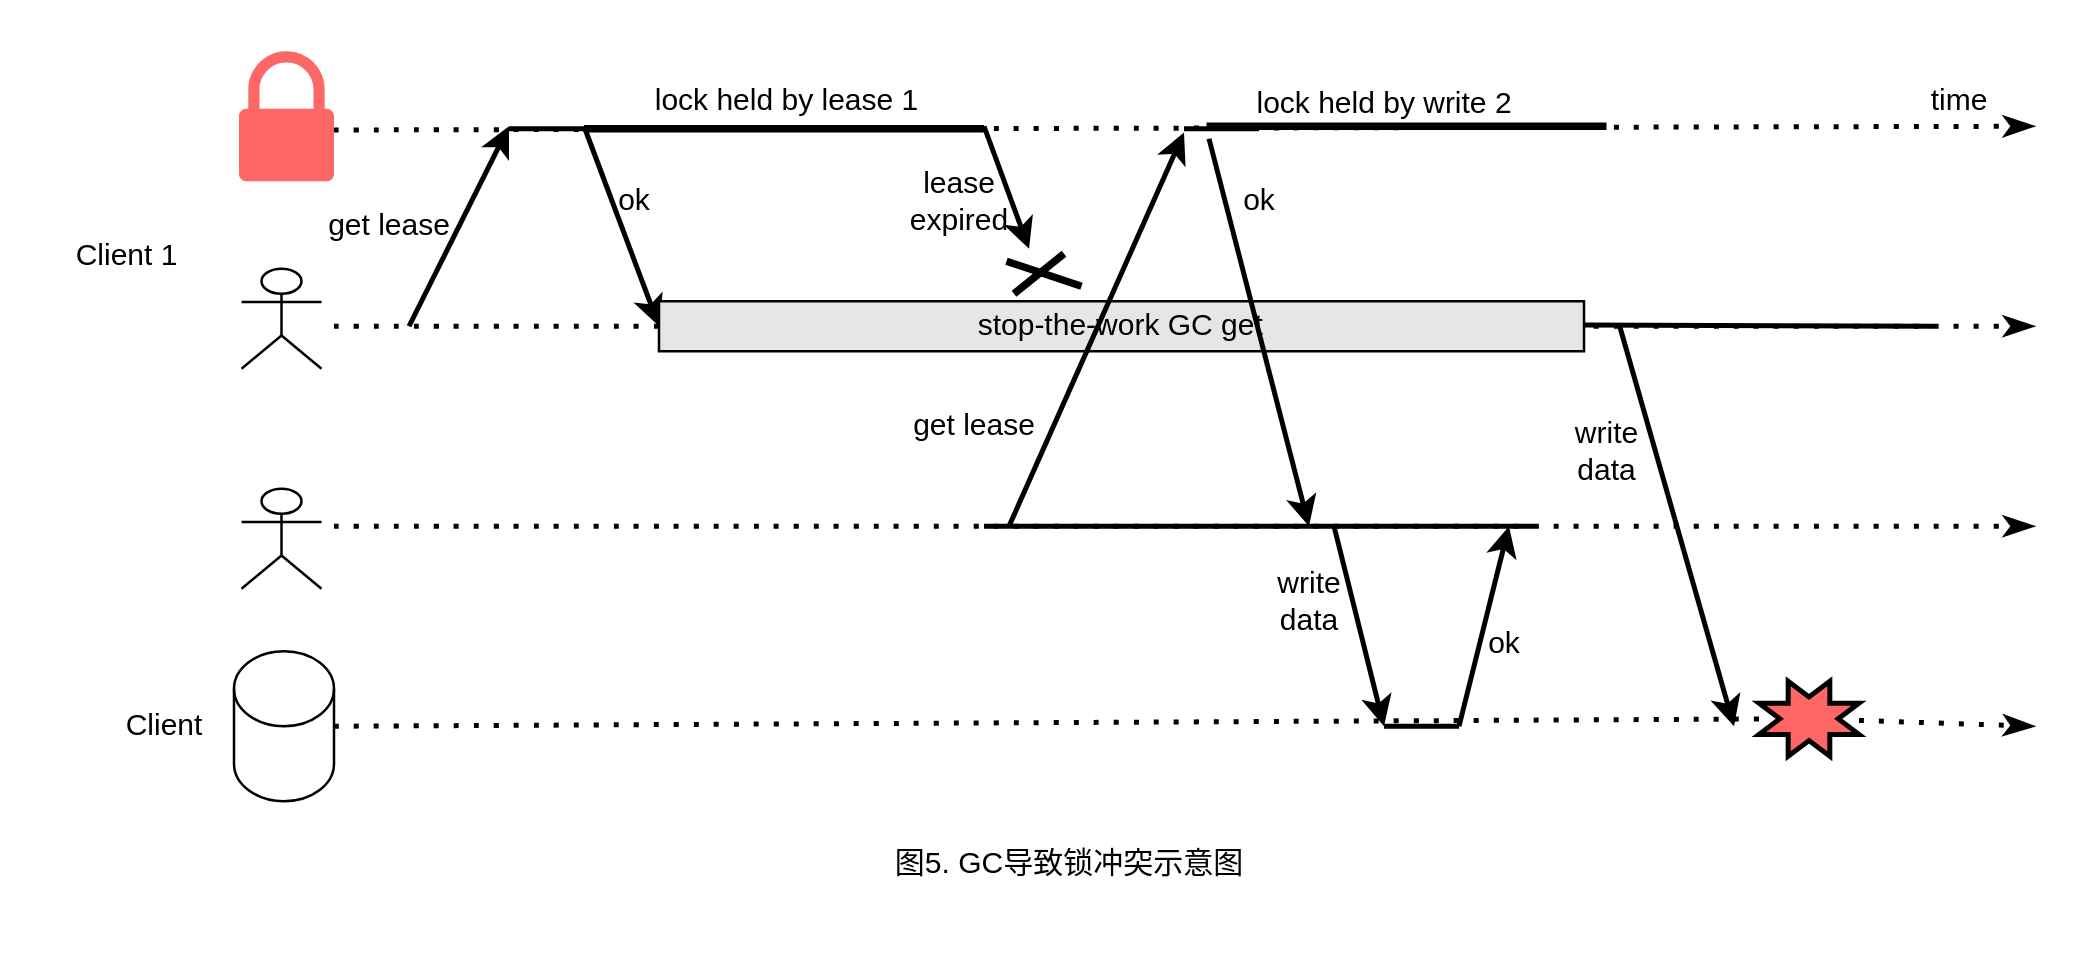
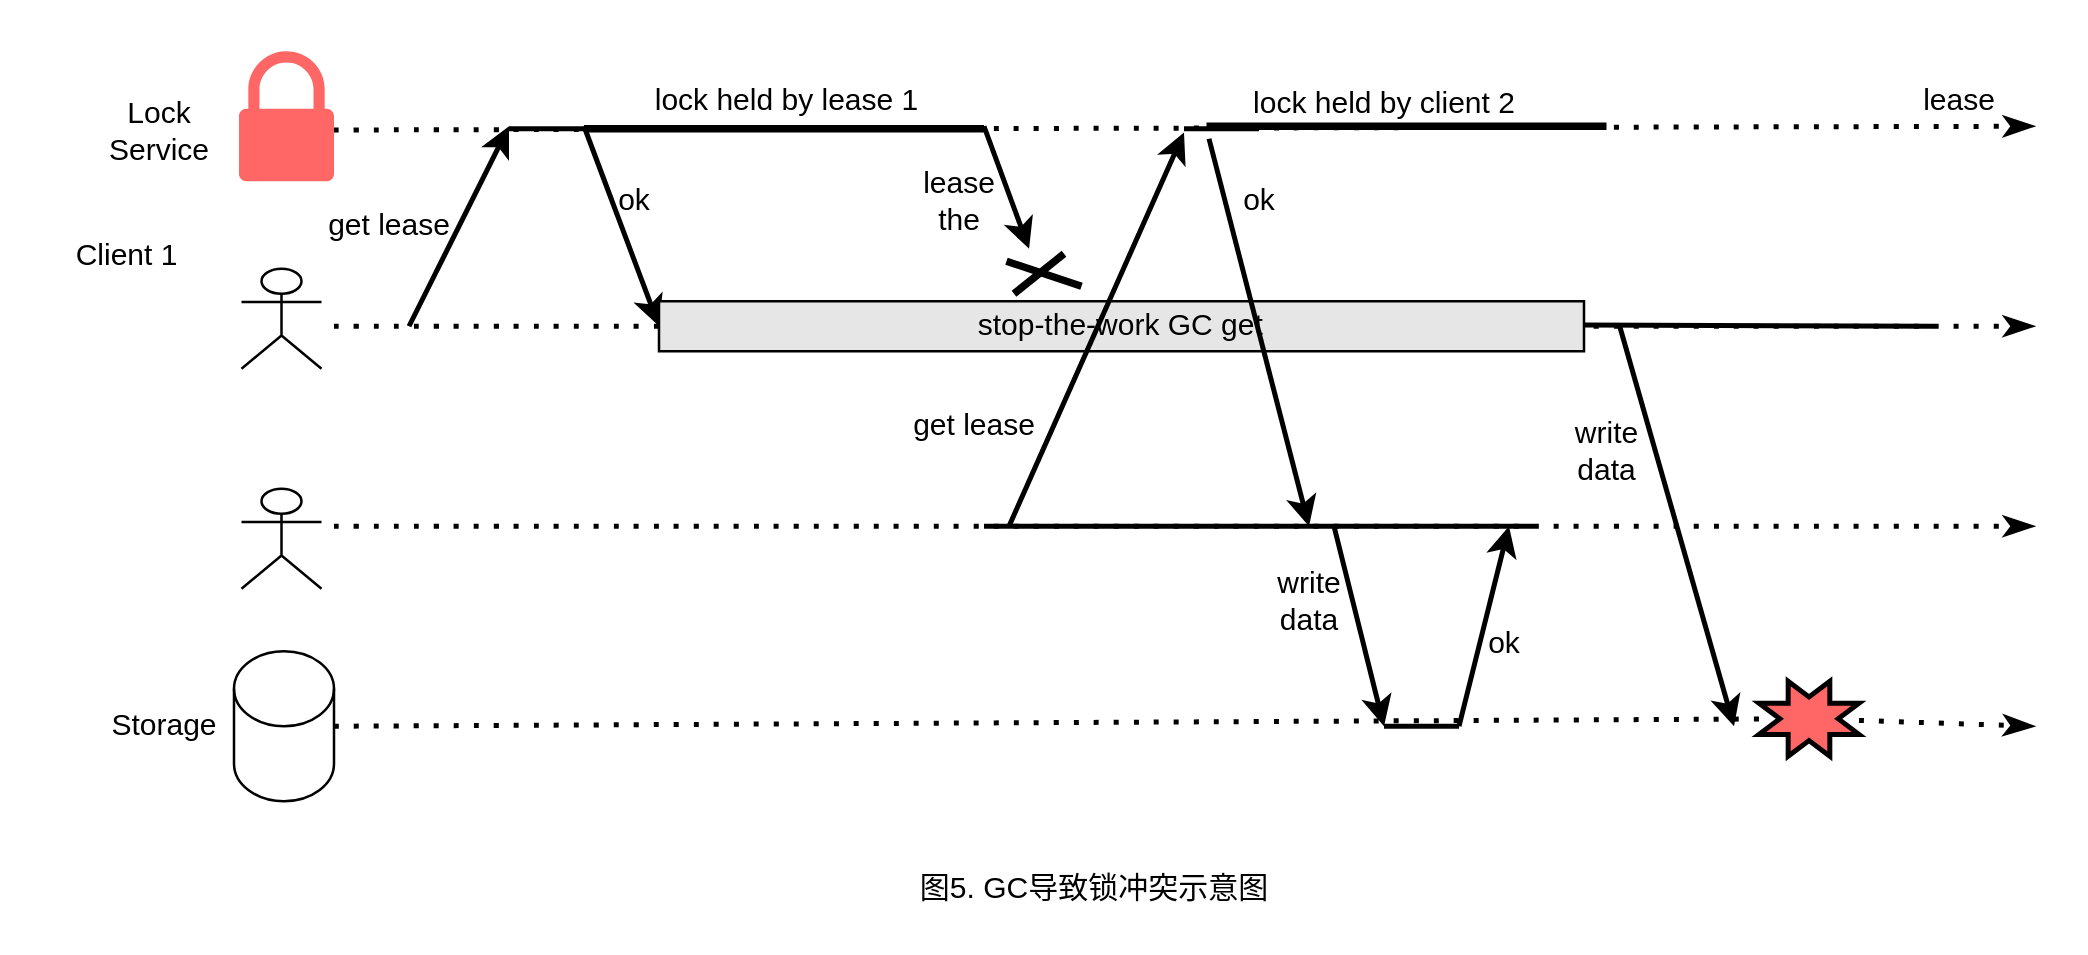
(1960, 101) -> (1960, 101)
(1385, 104) -> (1385, 104)
none -> (159, 131)
(960, 201) -> (960, 201)
(165, 726) -> (165, 726)
(1069, 864) -> (1094, 889)
